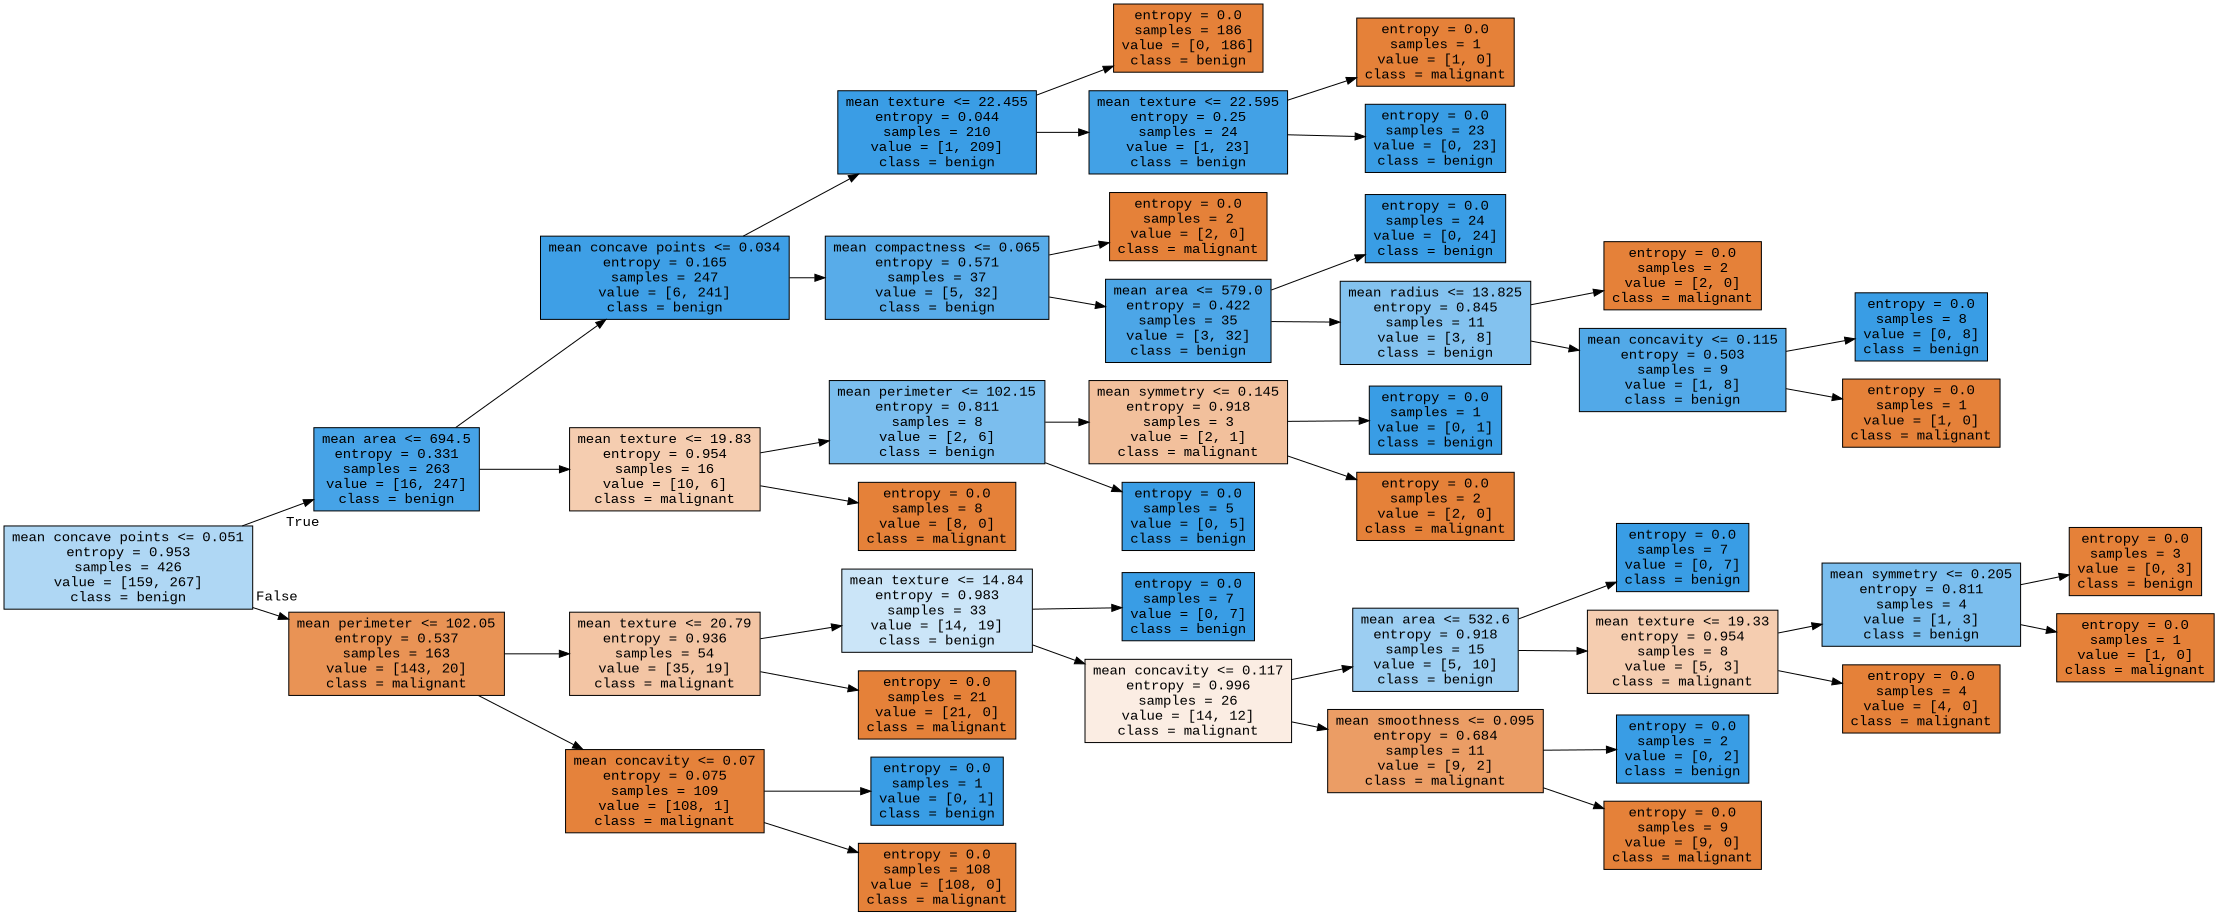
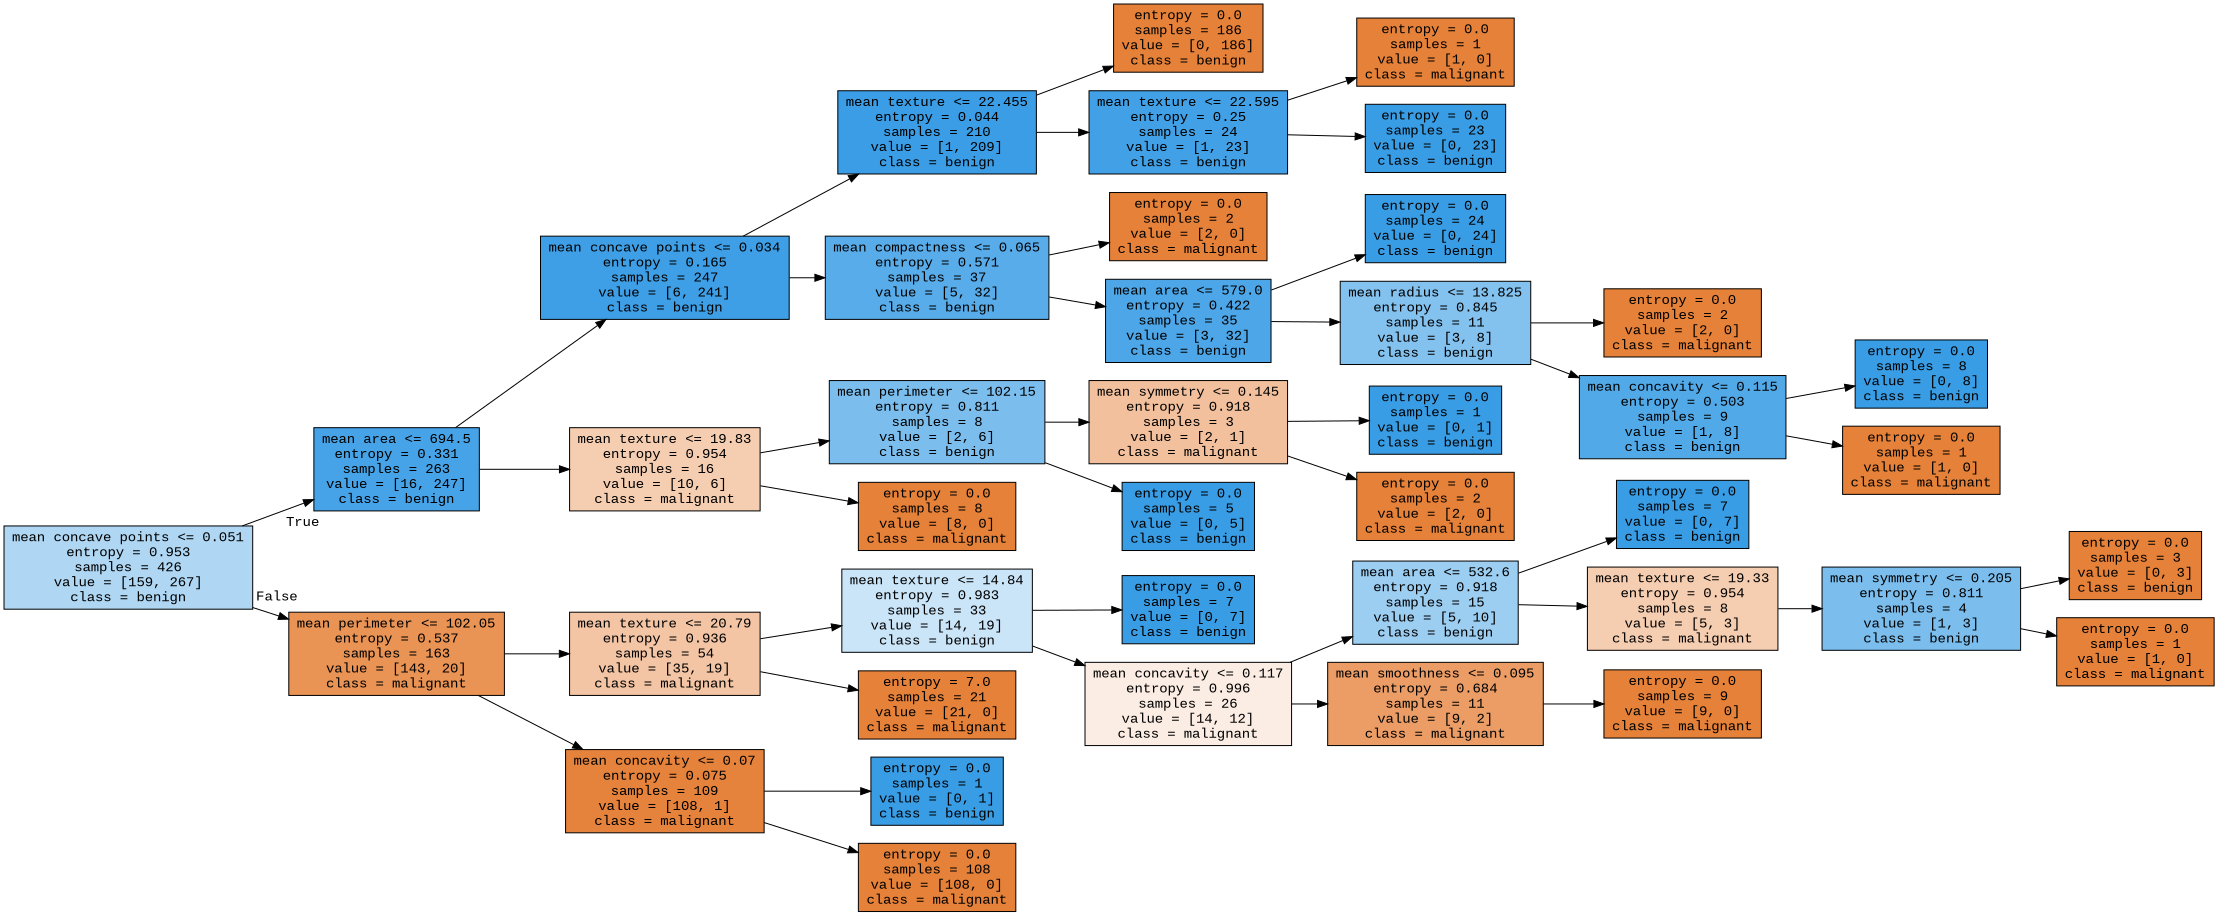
(1921, 699) -> none
(937, 705) -> (937, 705)
(1683, 749) -> none
